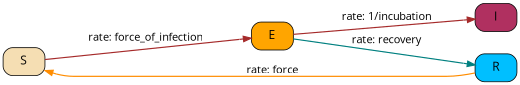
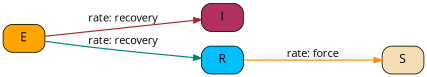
(387, 17) -> (123, 19)
(142, 49) -> none
